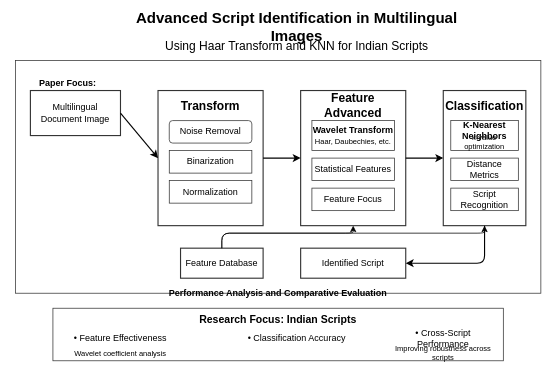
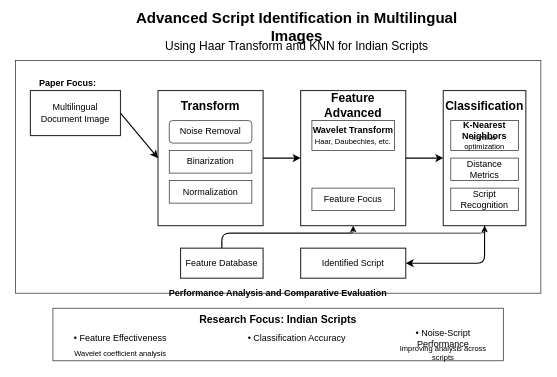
(353, 169) -> none
(443, 338) -> (443, 338)
(443, 353) -> (443, 353)
